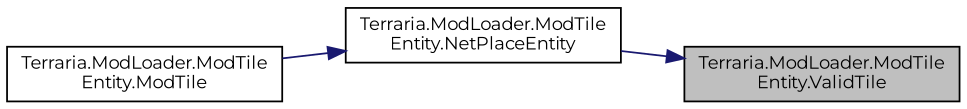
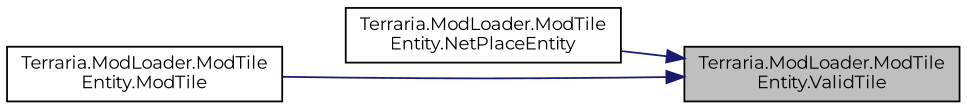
(305, 56) -> (474, 78)
